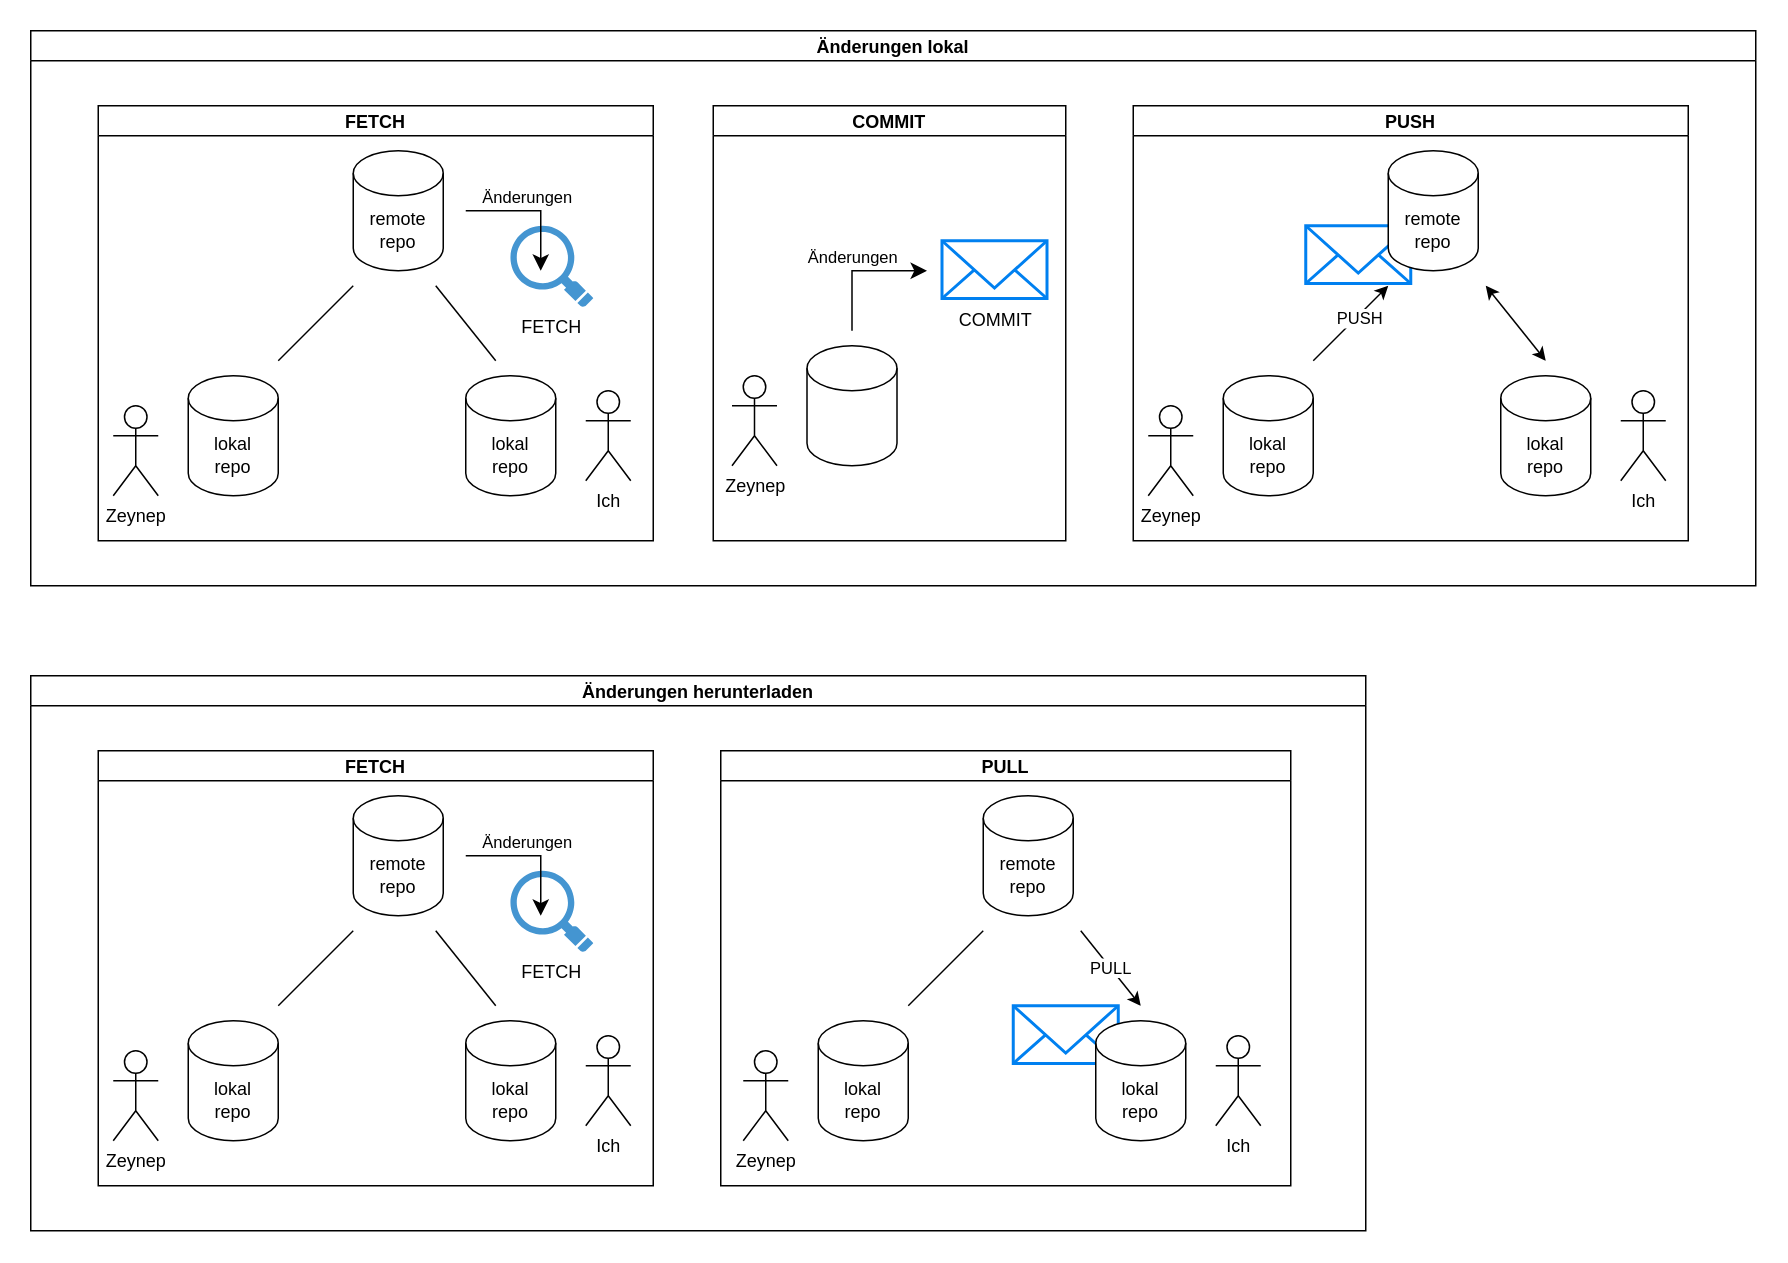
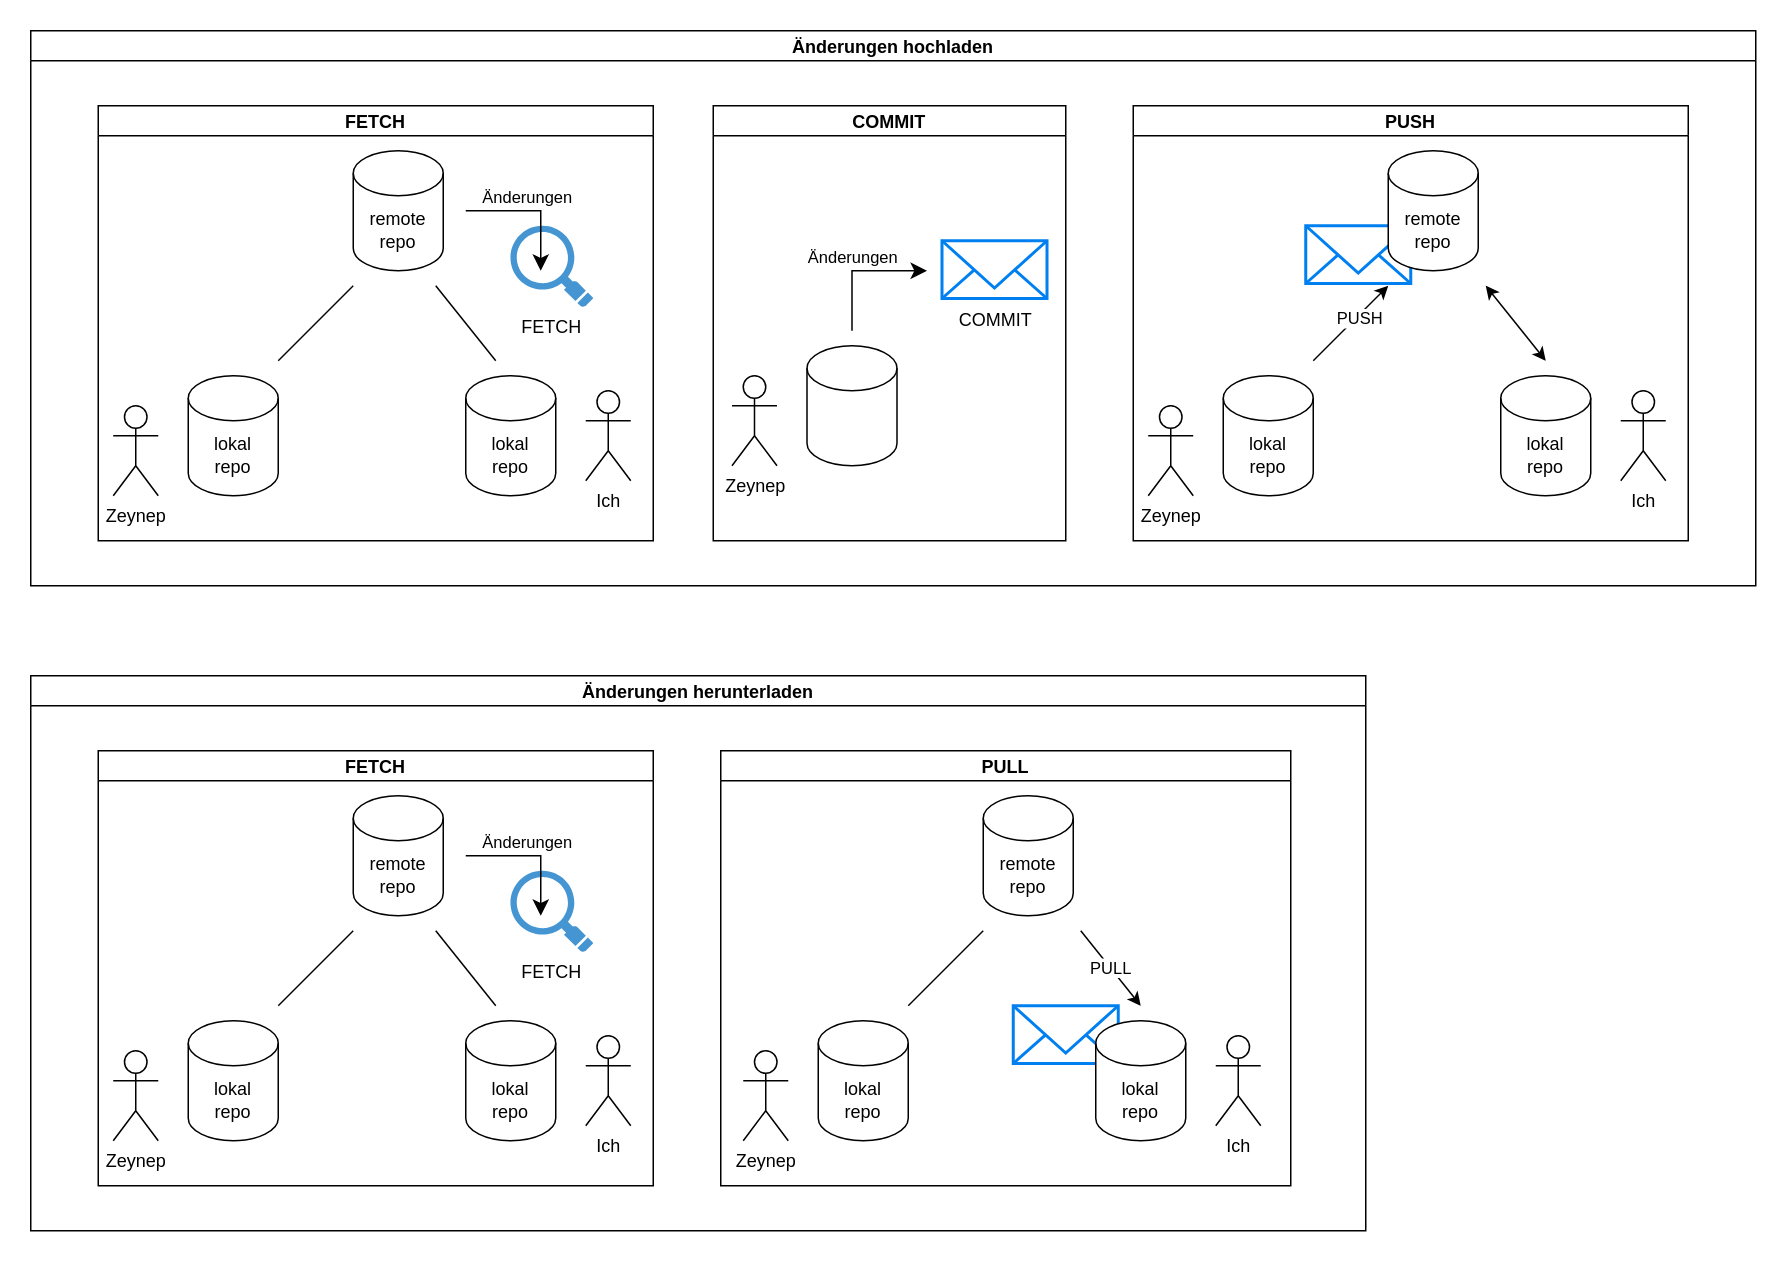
(893, 47) -> (893, 47)
